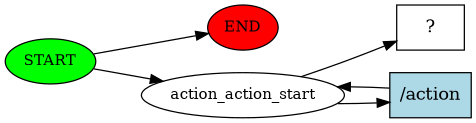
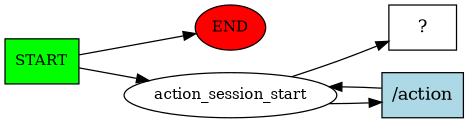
(51, 61) -> (42, 61)
(243, 95) -> (230, 95)
